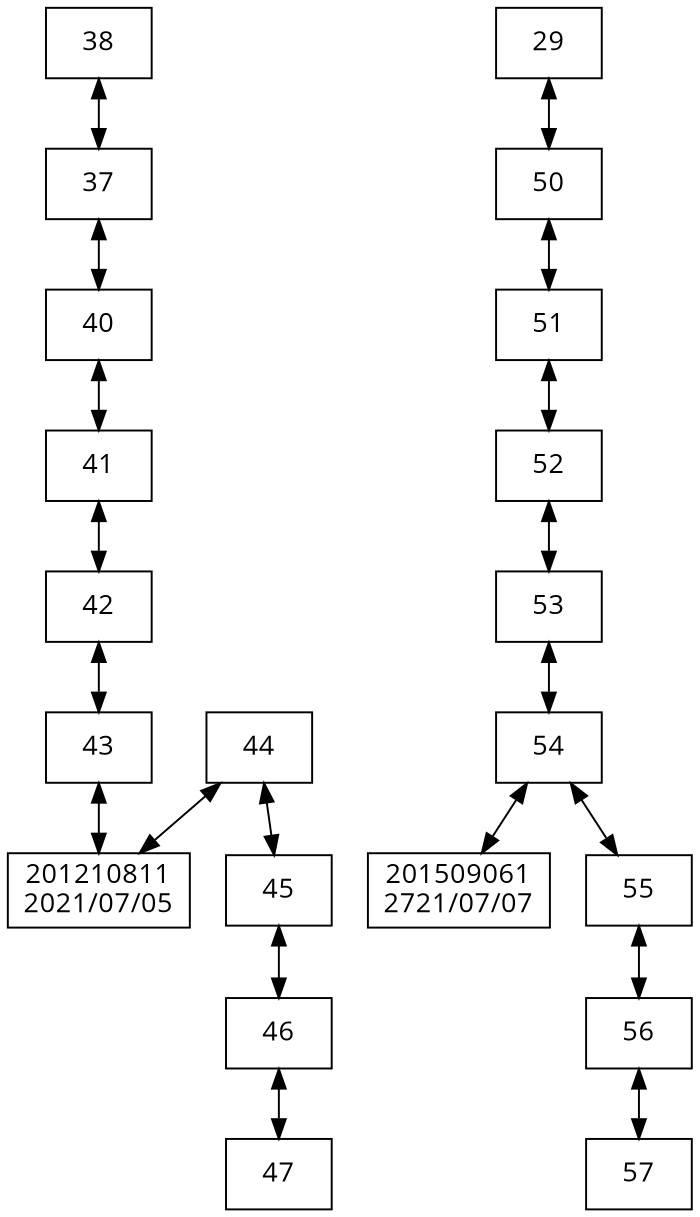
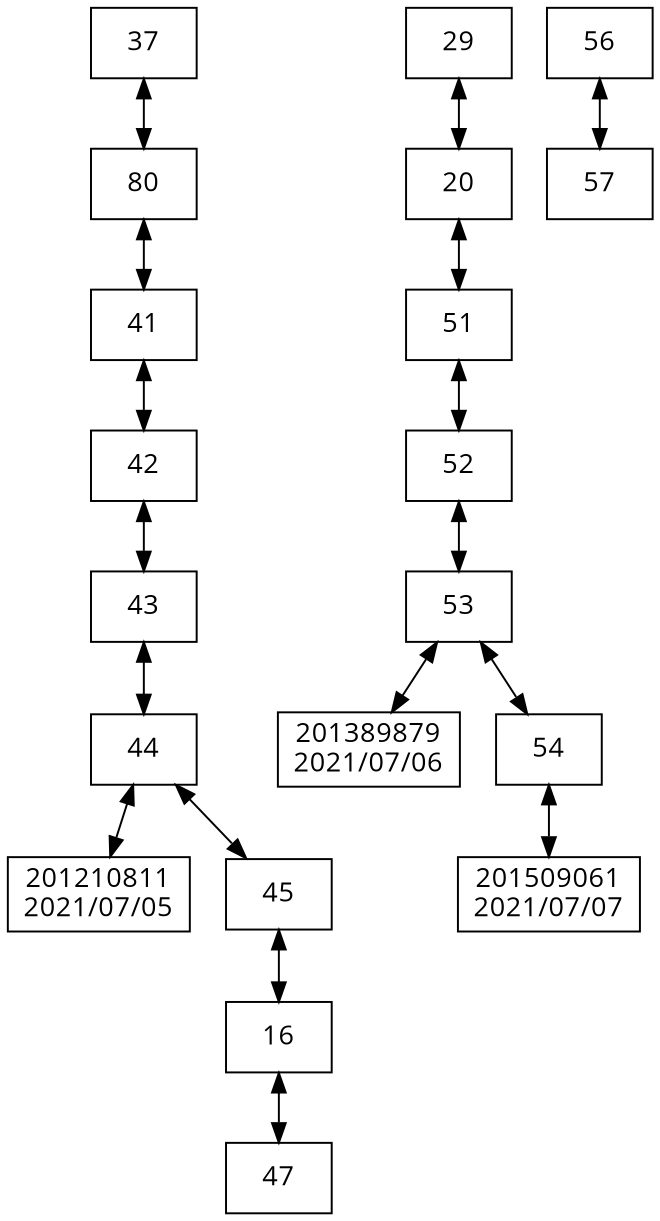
(99, 43) -> none
(549, 184) -> (459, 184)
(99, 325) -> (144, 184)
none -> (369, 750)
(99, 818) -> (144, 678)
(459, 890) -> (549, 894)
(639, 890) -> none
(279, 1033) -> (279, 1037)
